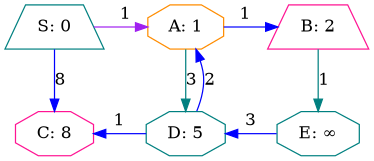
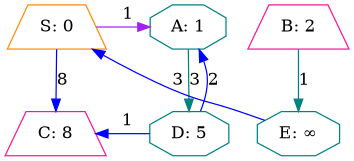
(55, 27) -> (57, 27)
(186, 27) -> (188, 27)
(245, 27) -> none
(55, 134) -> (56, 134)
(257, 134) -> (178, 92)
